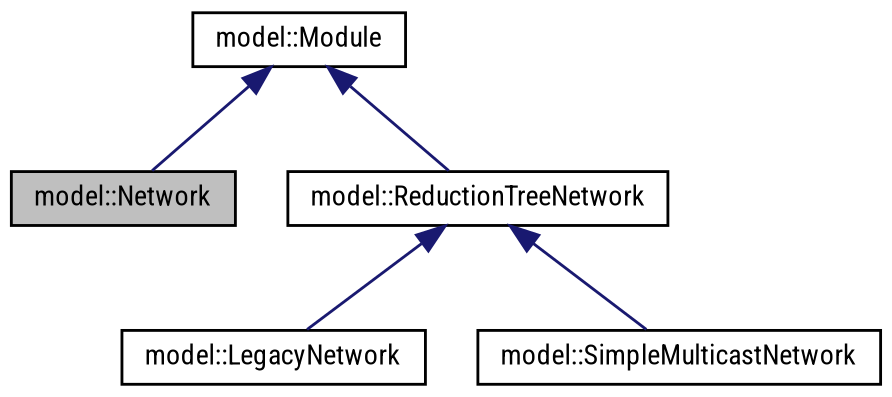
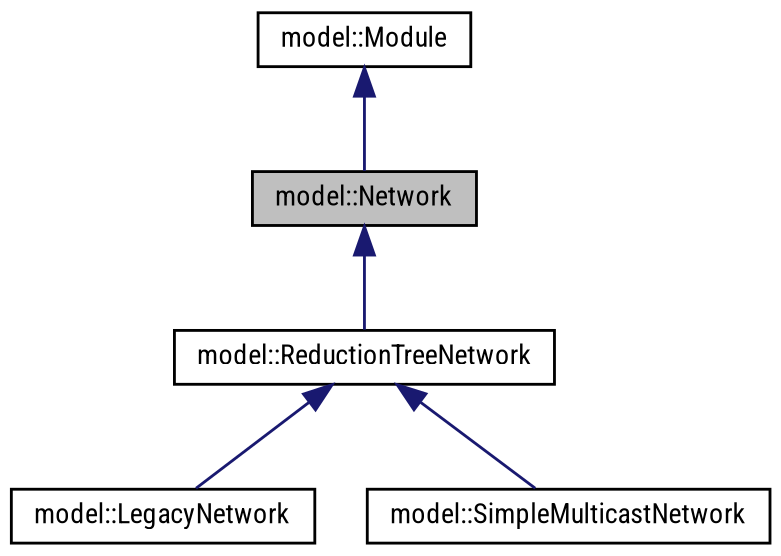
(400, 129) -> (364, 293)
